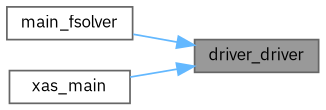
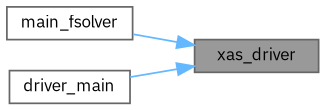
(257, 56) -> (257, 56)
(70, 87) -> (70, 87)
